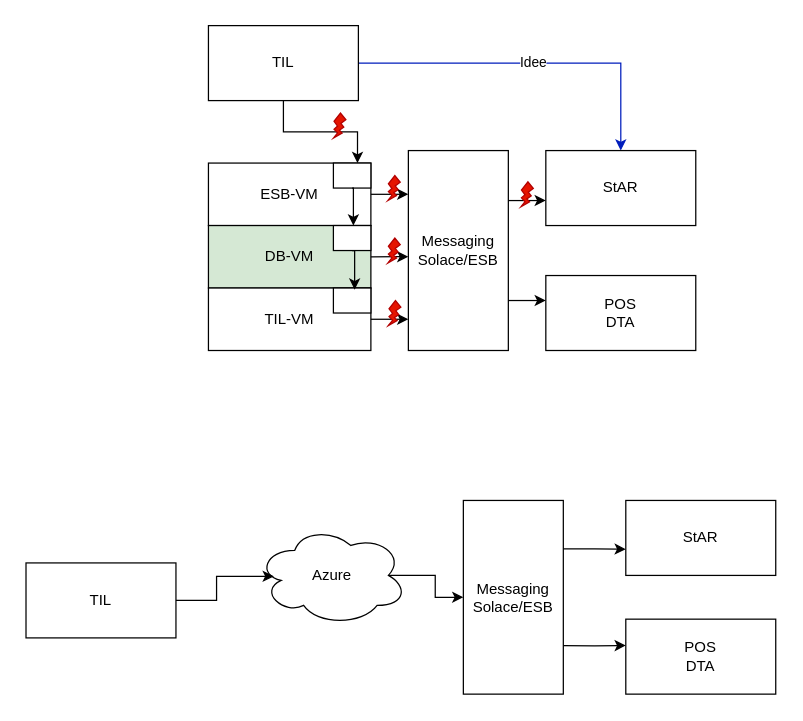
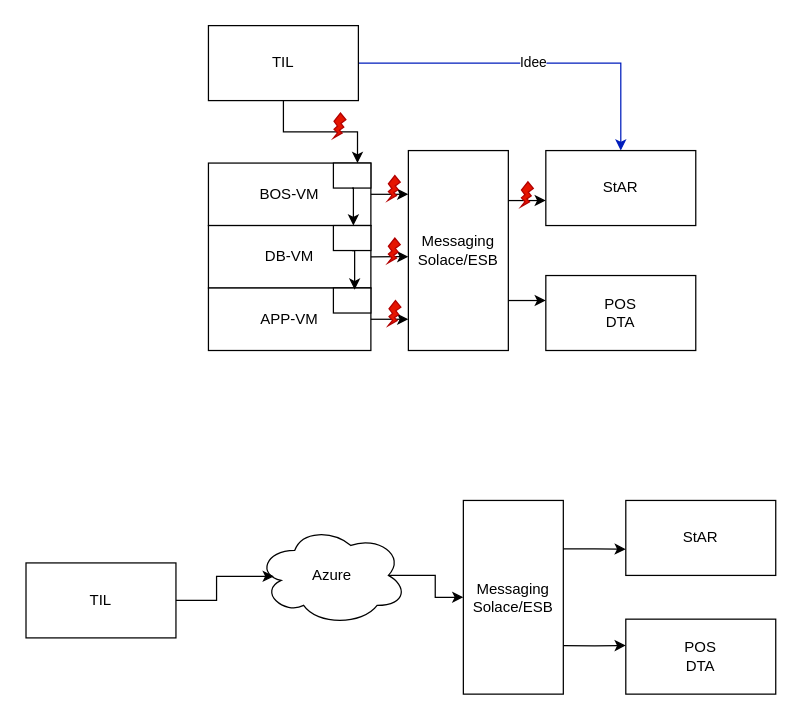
(289, 194) -> (289, 194)
(289, 257) -> (289, 257)
(289, 319) -> (289, 319)
